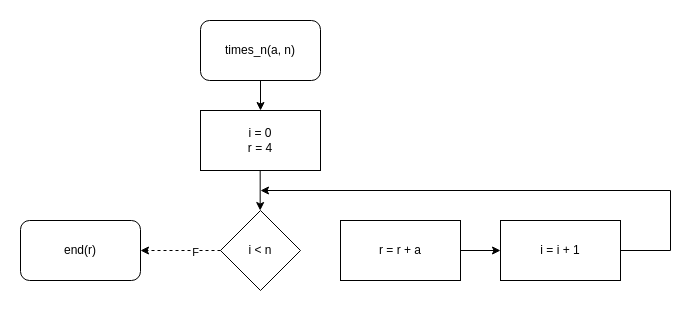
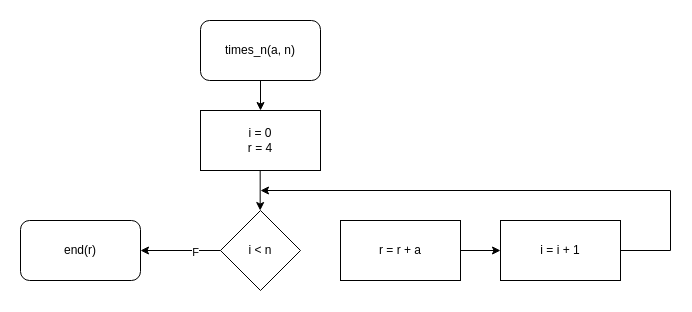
(183, 251) -> (183, 251)
